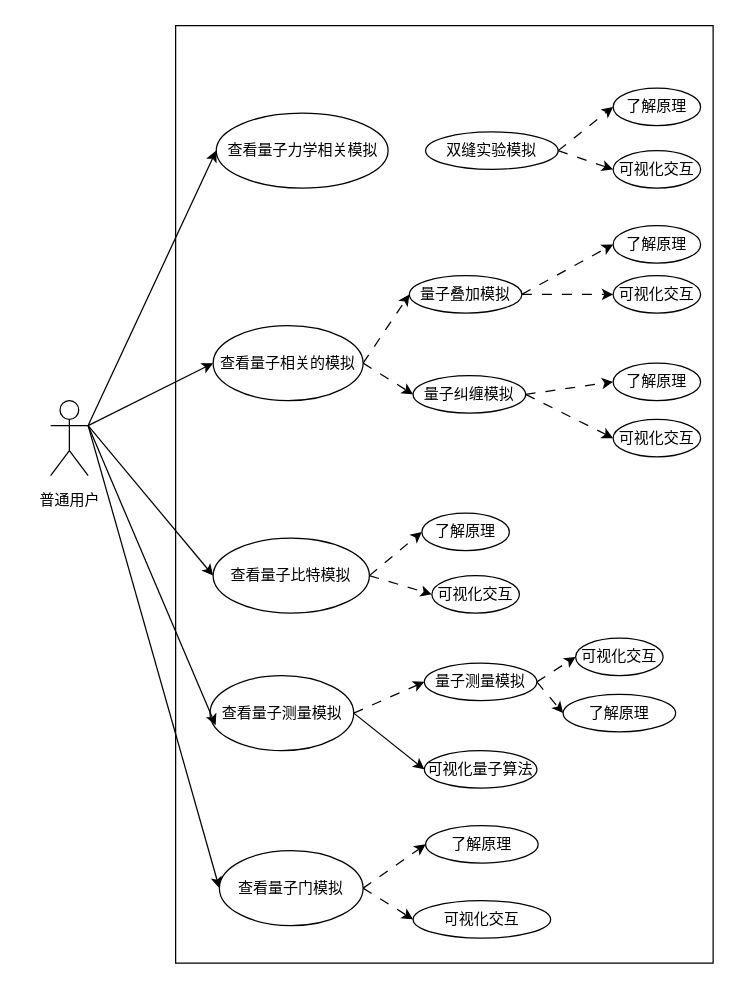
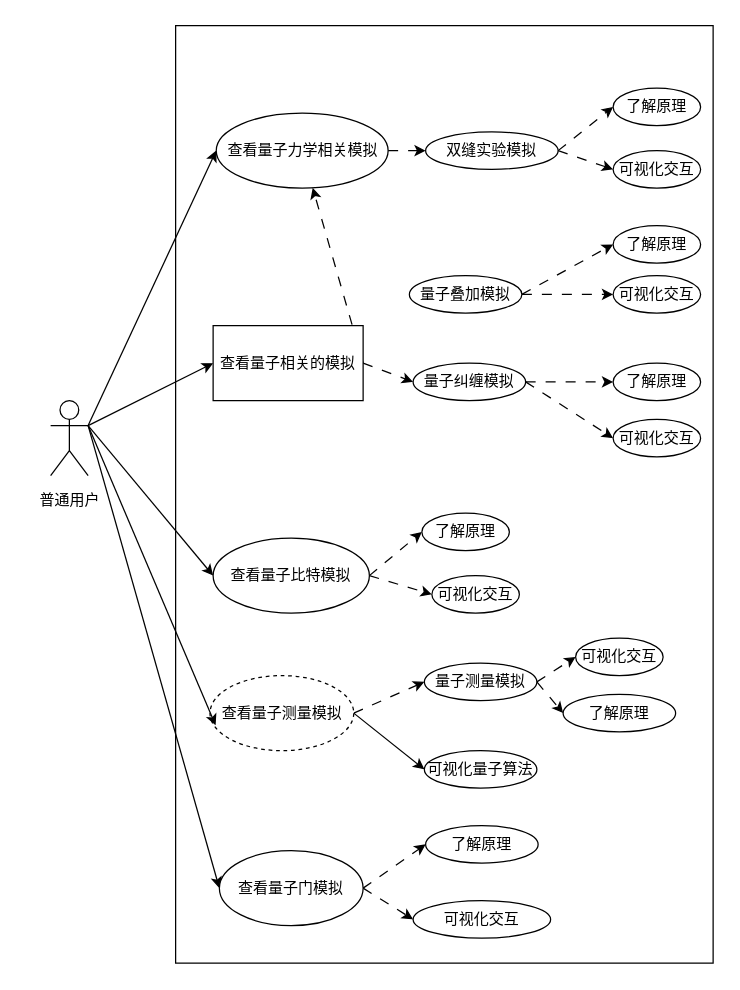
none -> (399, 151)
(385, 331) -> (325, 230)
(288, 363) -> (288, 363)
(469, 394) -> (469, 382)
(282, 713) -> (282, 713)
